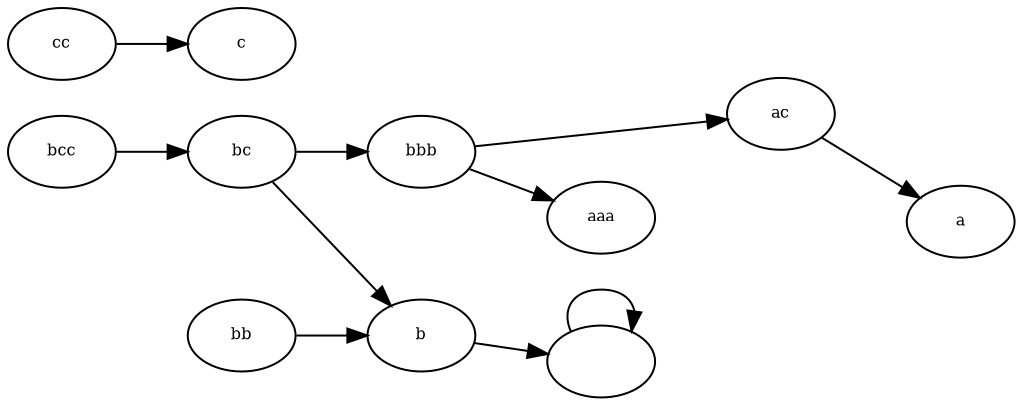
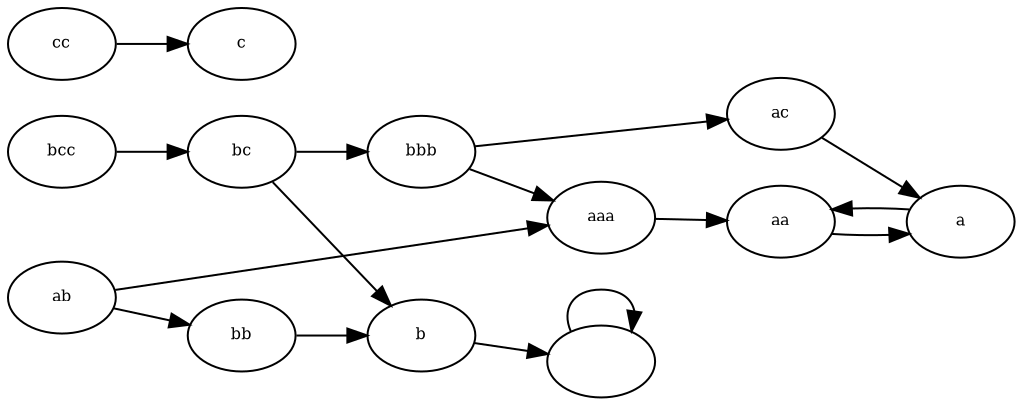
none -> (781, 222)
none -> (62, 298)
